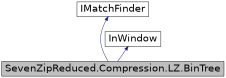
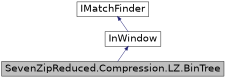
(100, 41) -> (124, 26)
